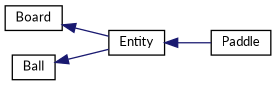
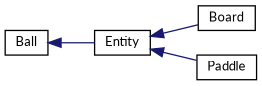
(92, 32) -> (181, 29)
